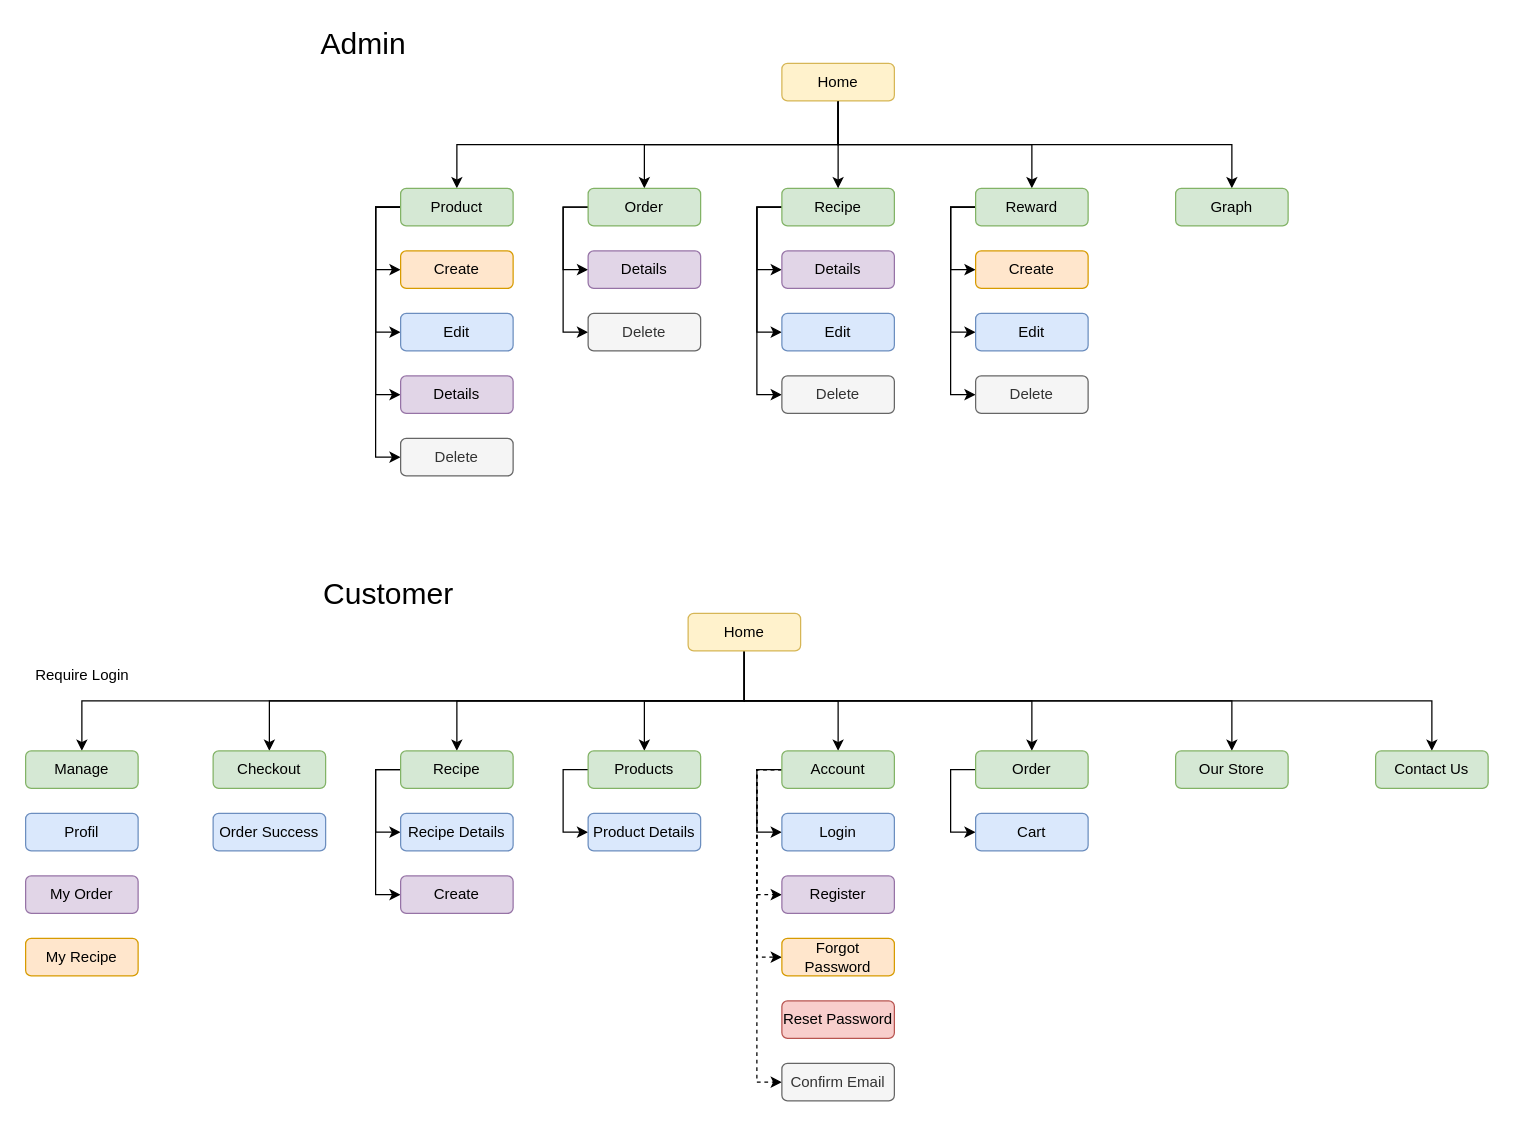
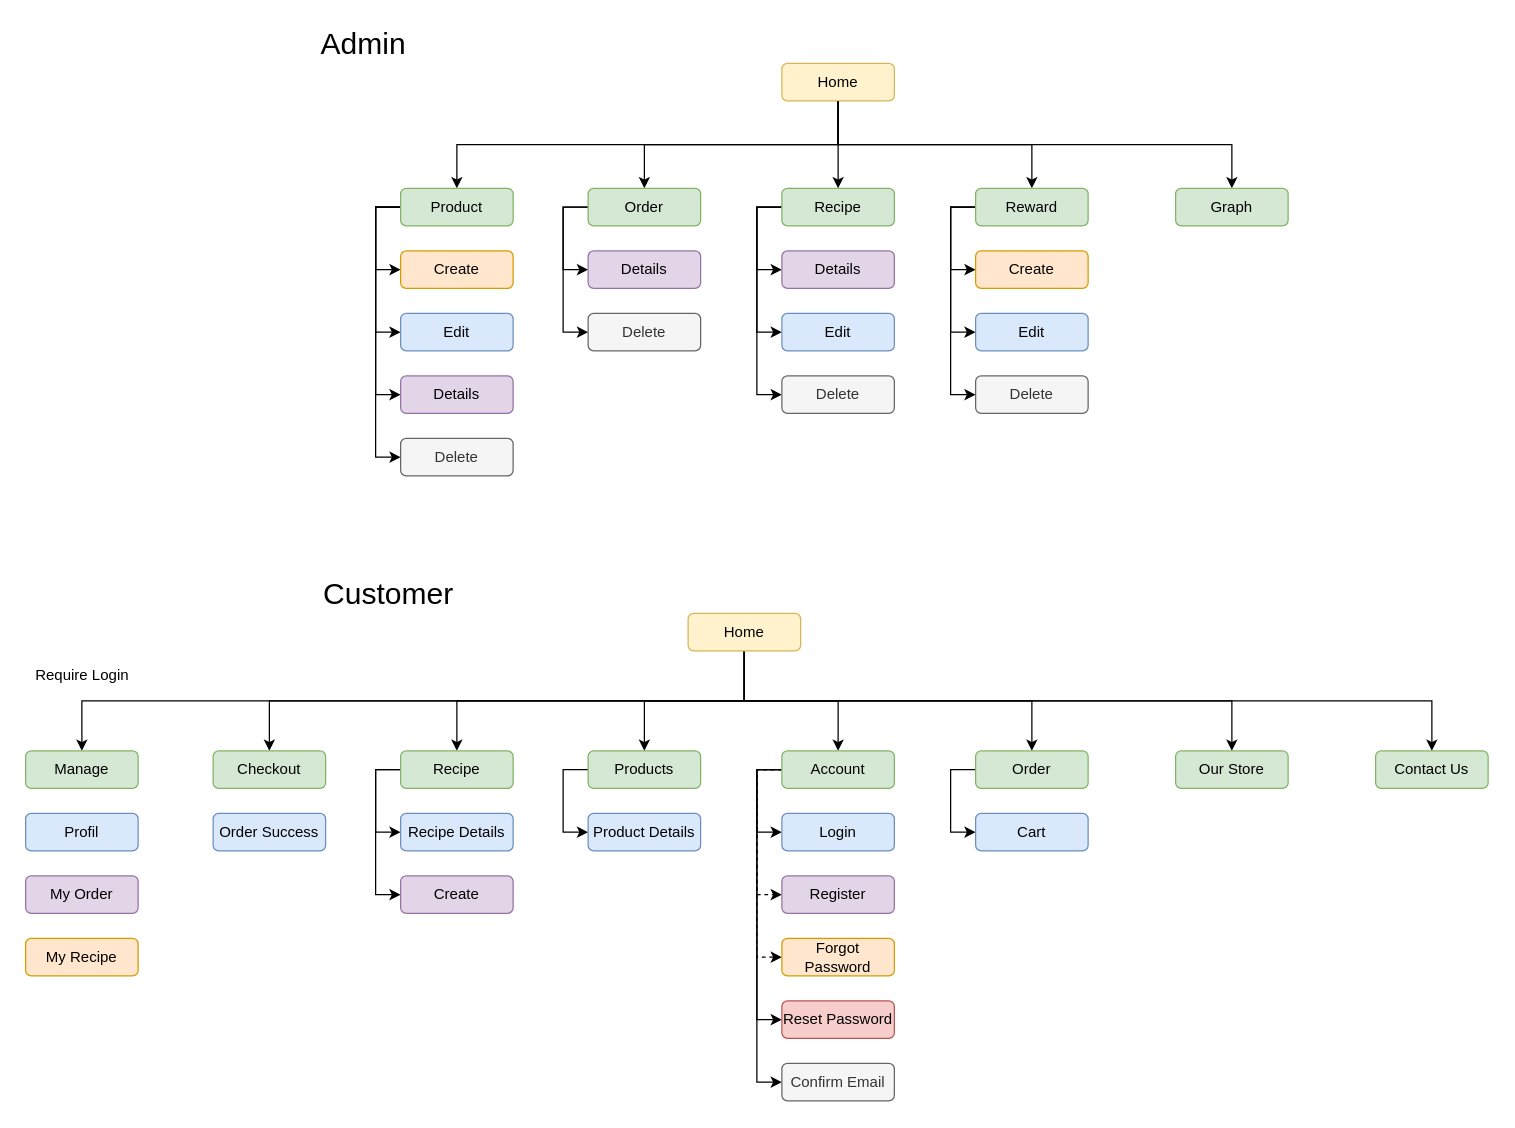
none -> (766, 1019)
(757, 1060) -> (757, 1060)
